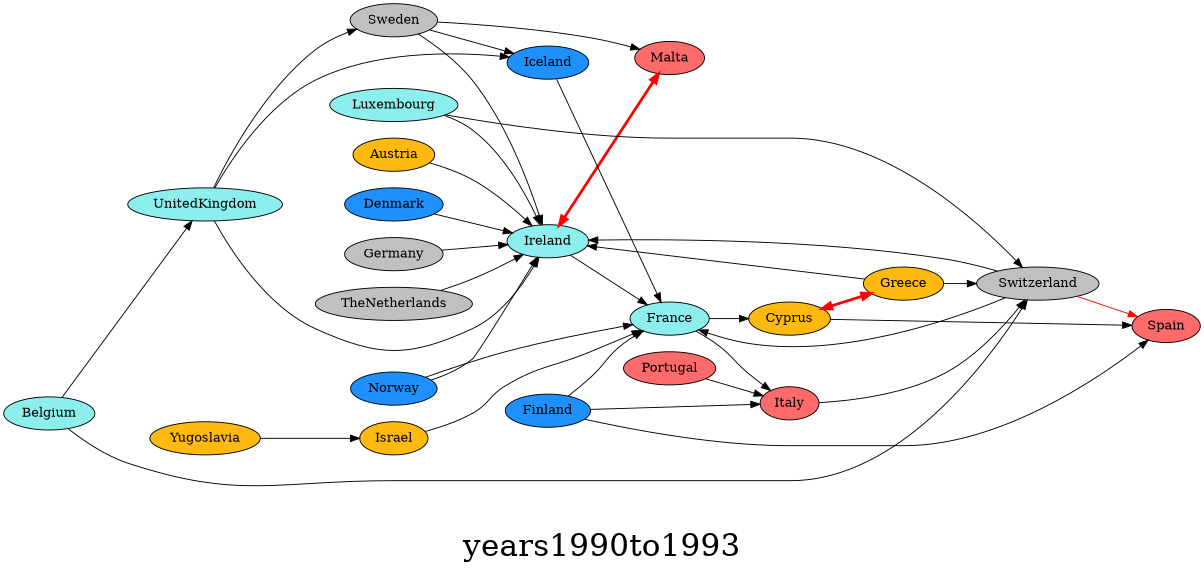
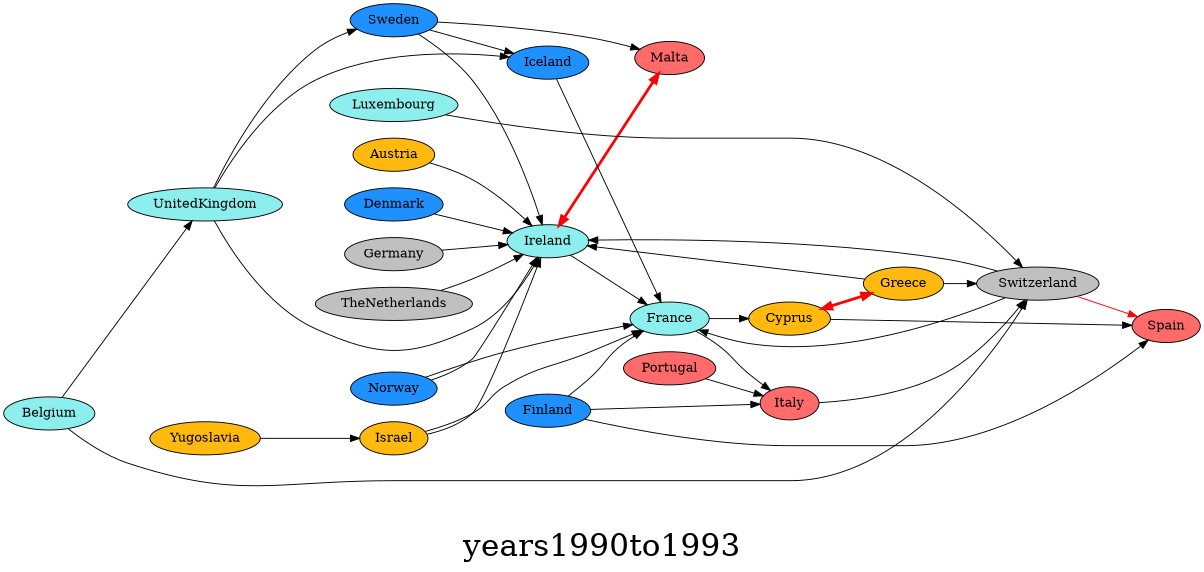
(394, 20) -> (394, 20)
(499, 157) -> (498, 364)
